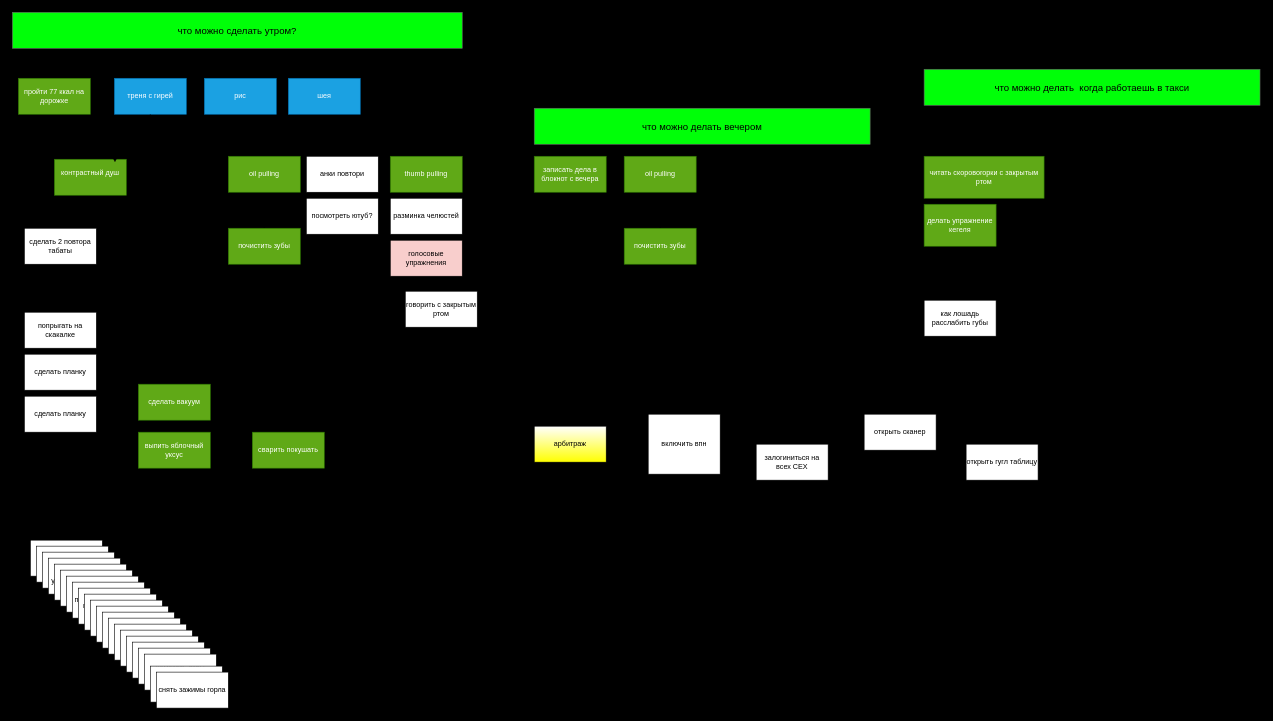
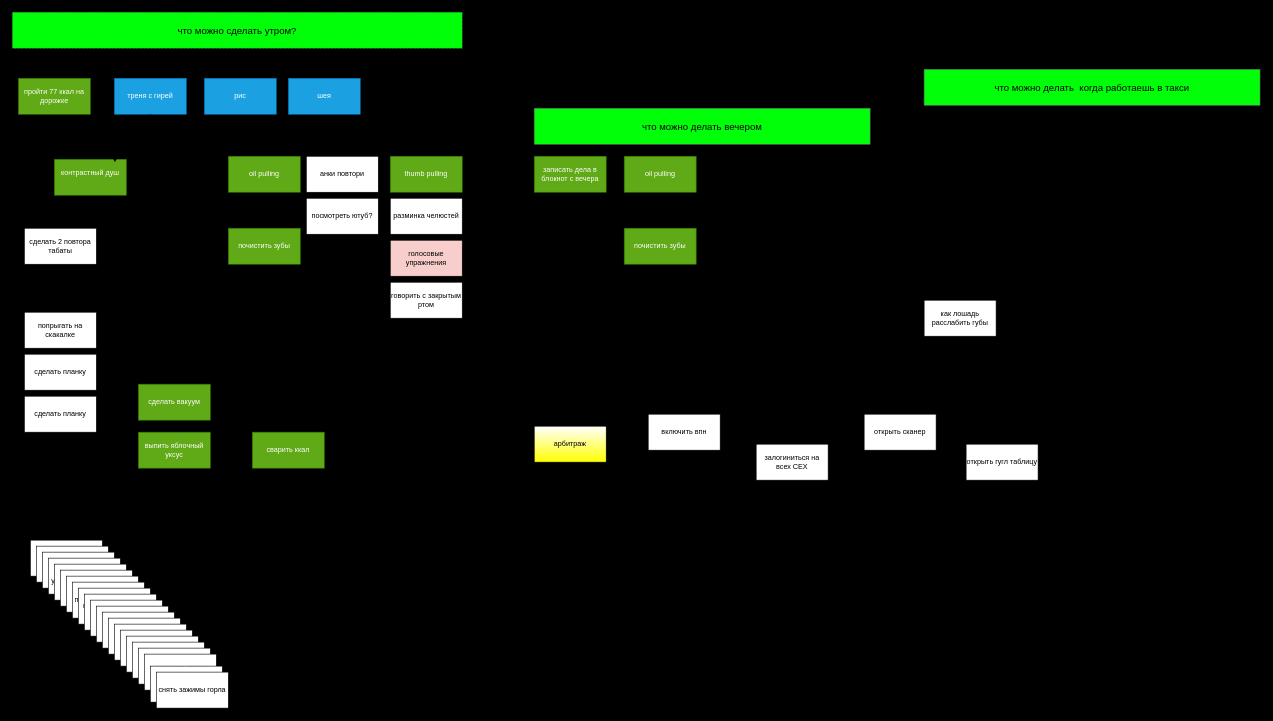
(237, 30) -> (237, 30)
(984, 177) -> none
(960, 225) -> none
(441, 309) -> (426, 300)
(684, 444) -> (684, 432)
(288, 450) -> (288, 450)
